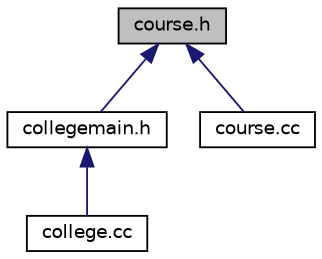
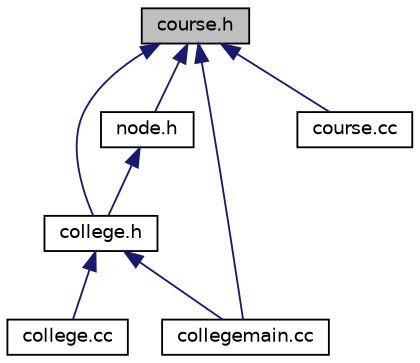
(87, 130) -> (101, 233)
none -> (147, 130)
none -> (245, 337)
